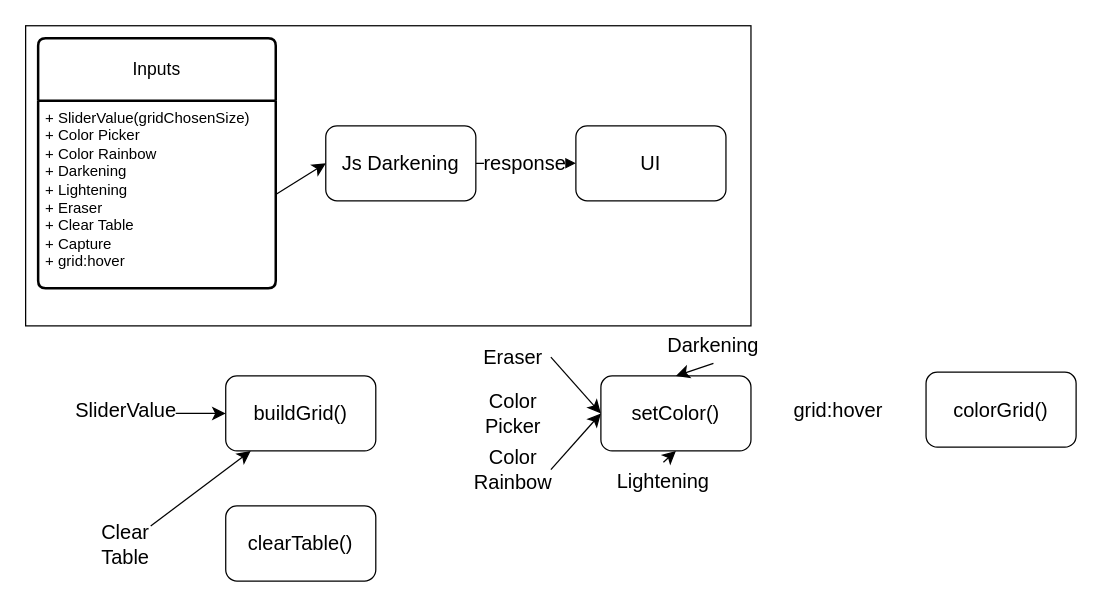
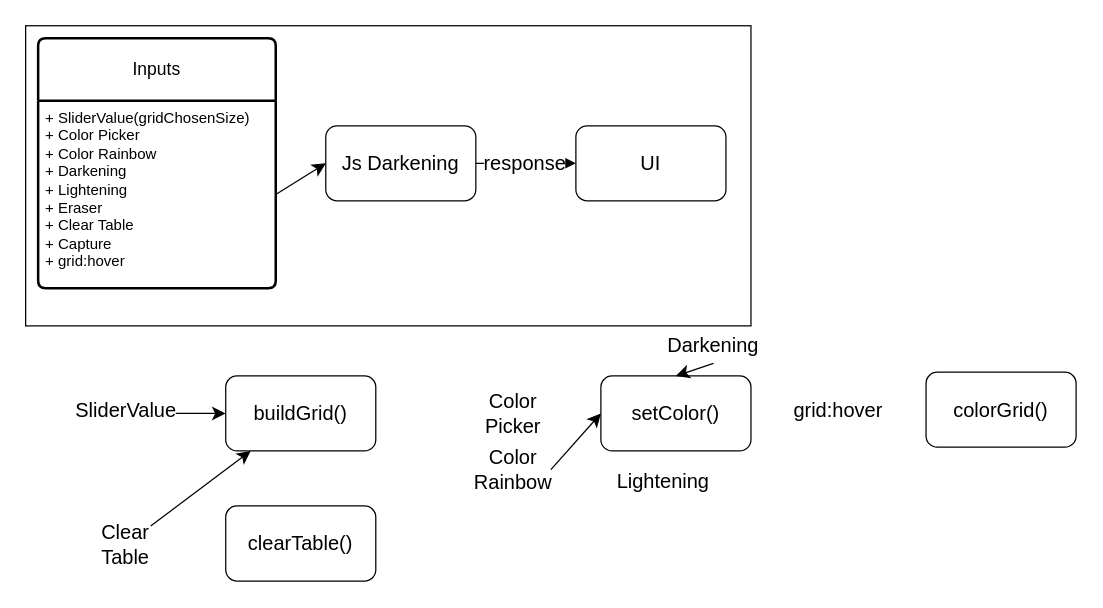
(513, 357) -> none
(573, 382) -> none
(664, 461) -> none
